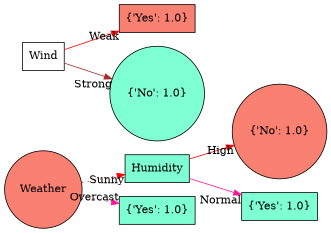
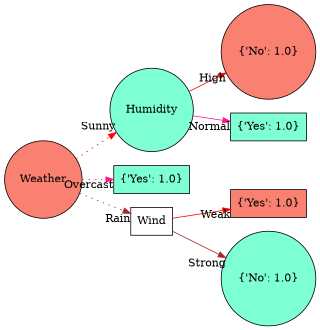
(157, 169) -> (152, 110)
none -> (101, 202)
